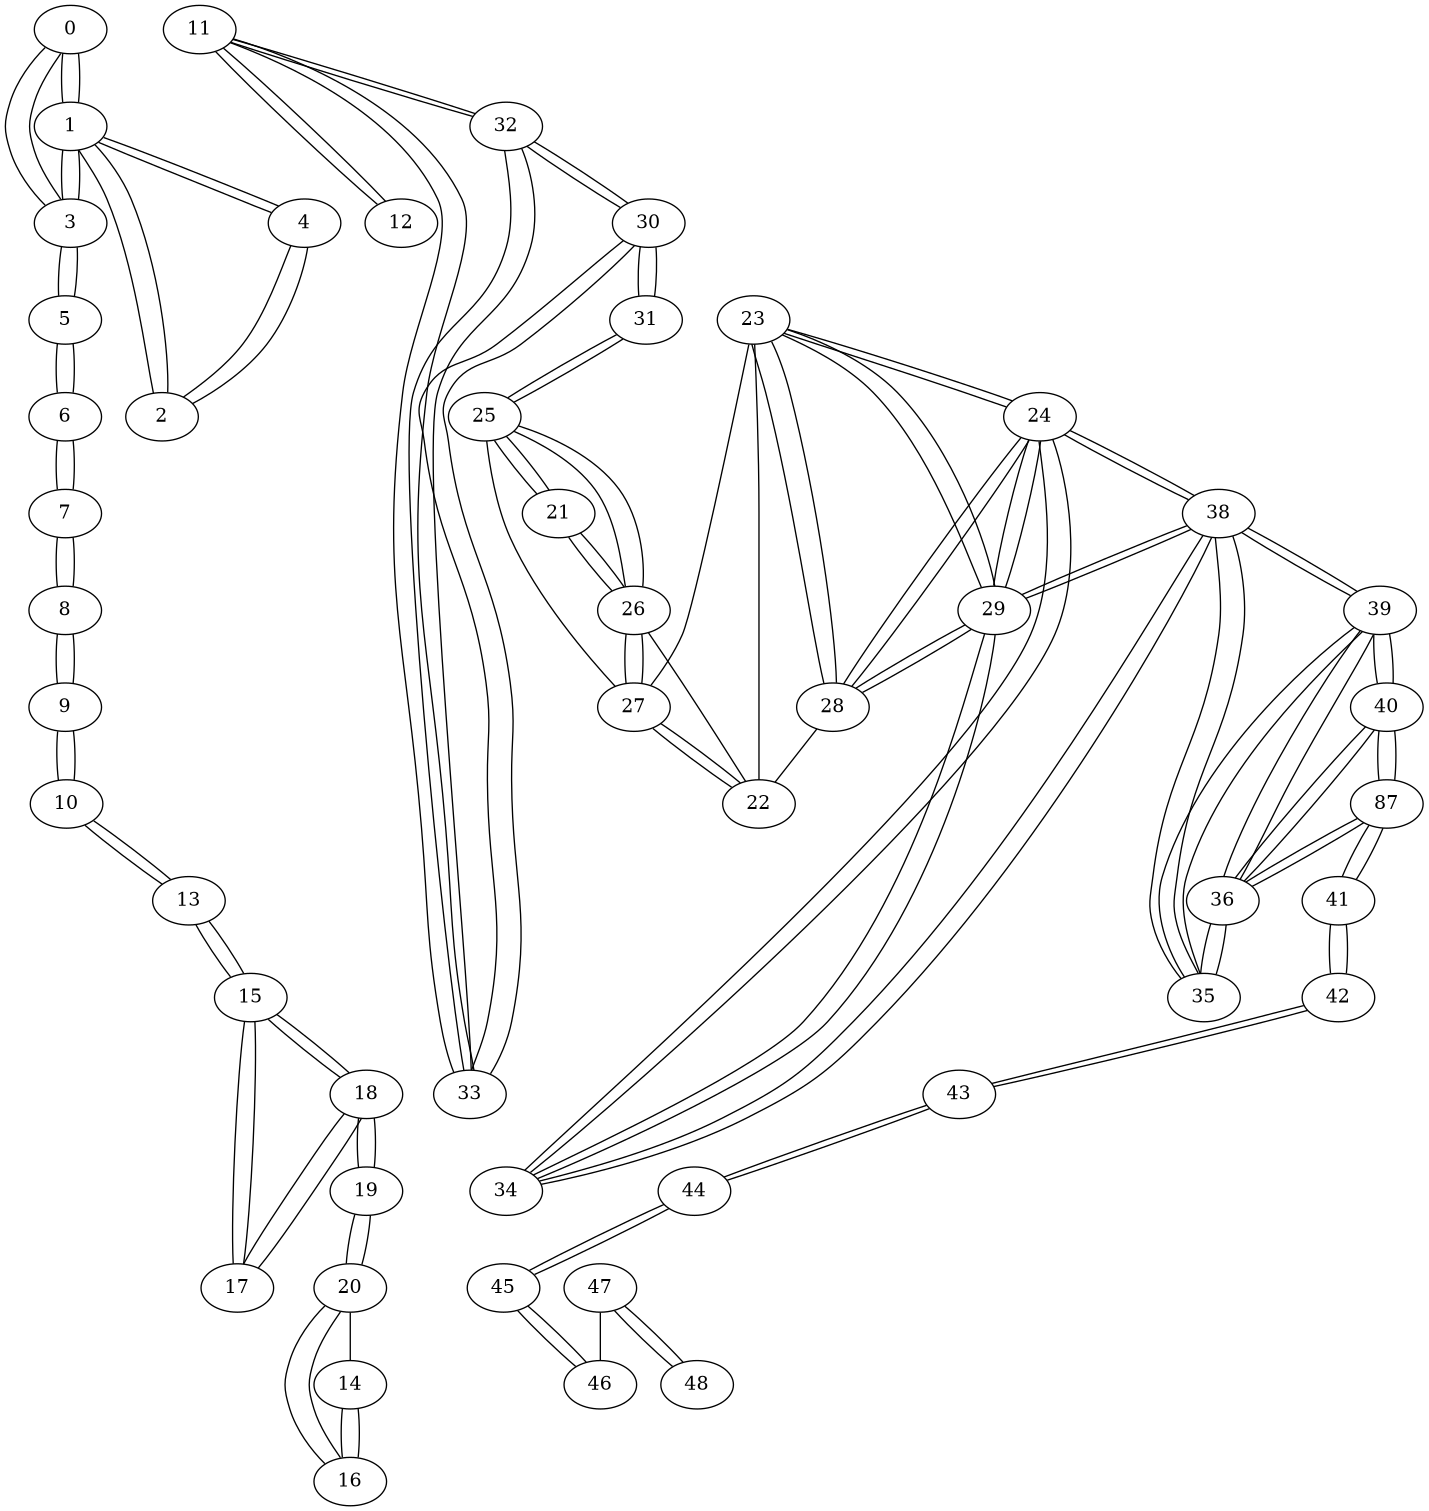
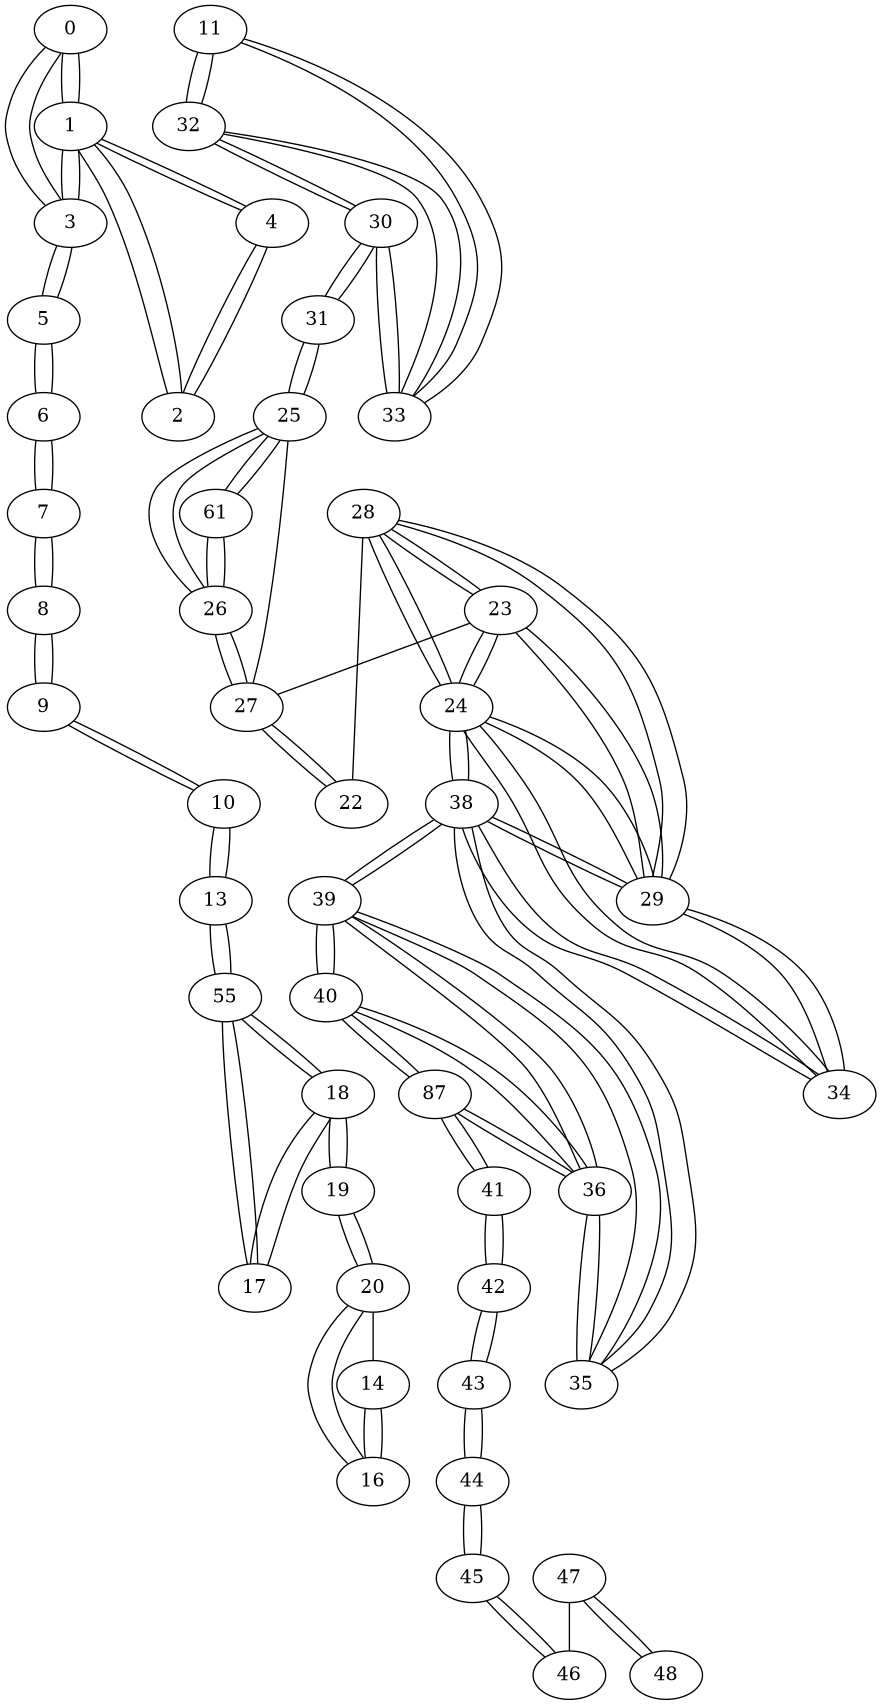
(401, 223) -> none
(559, 514) -> (216, 514)
(759, 562) -> none
(698, 707) -> none
(251, 998) -> (225, 998)
